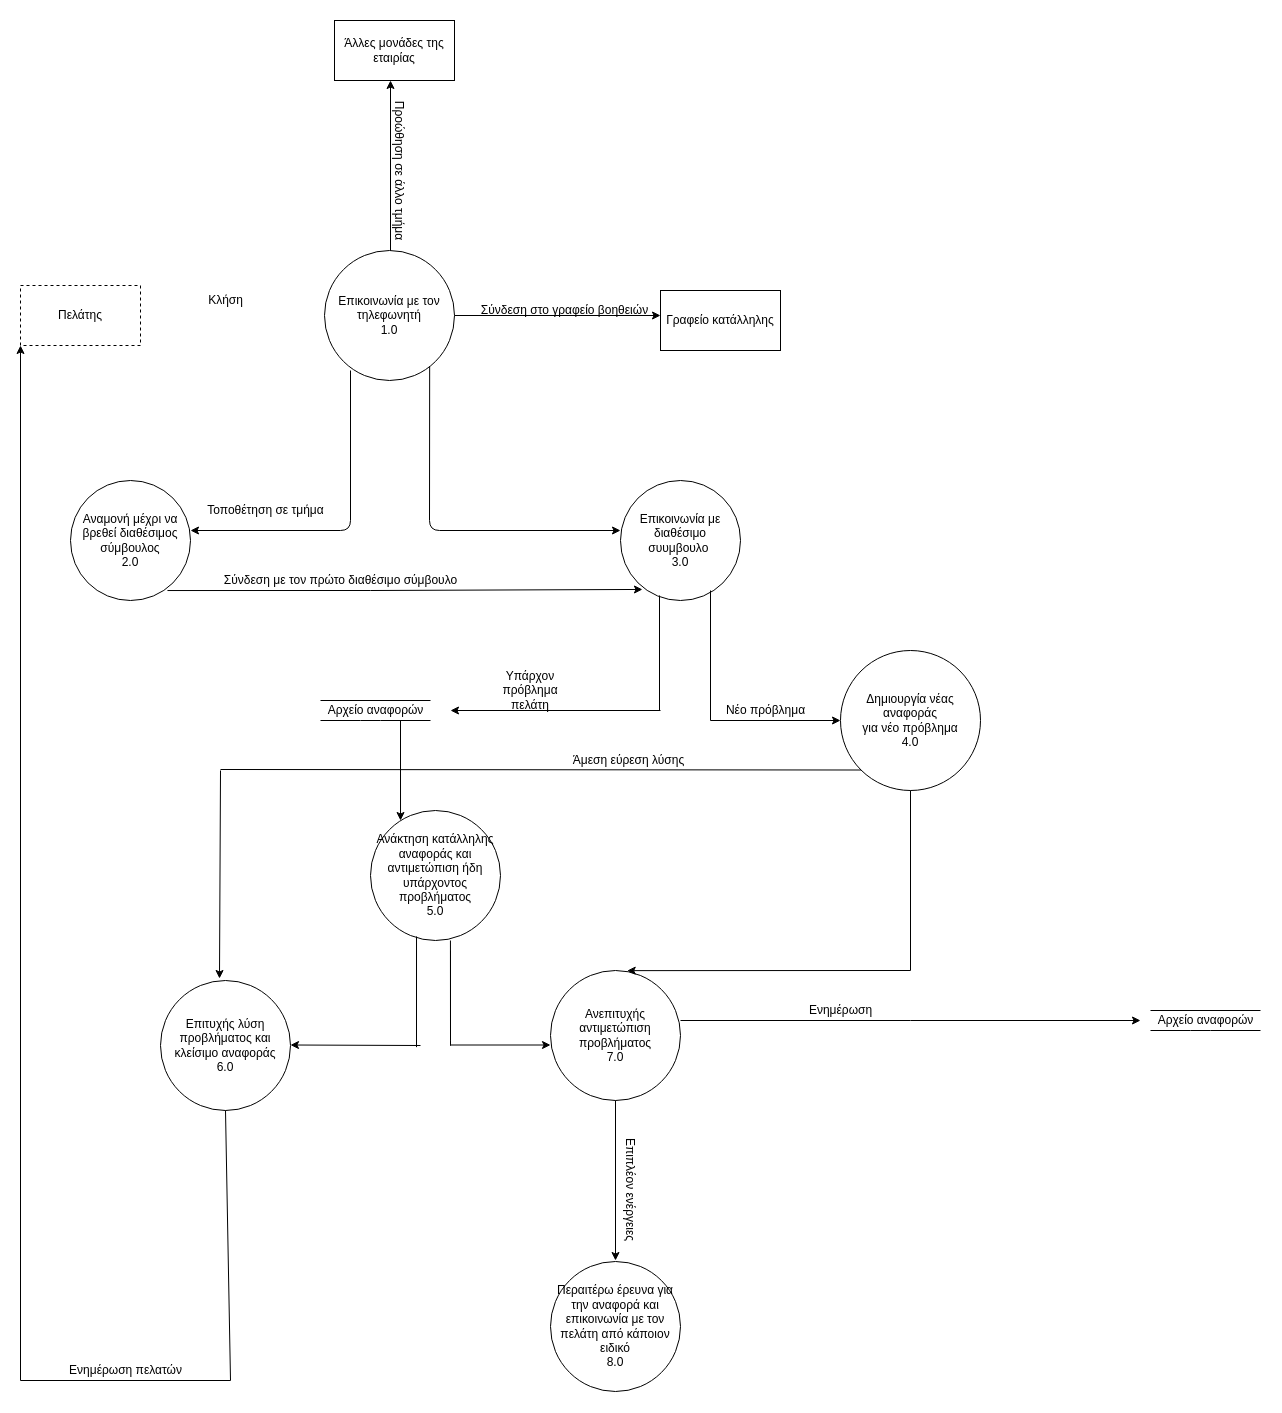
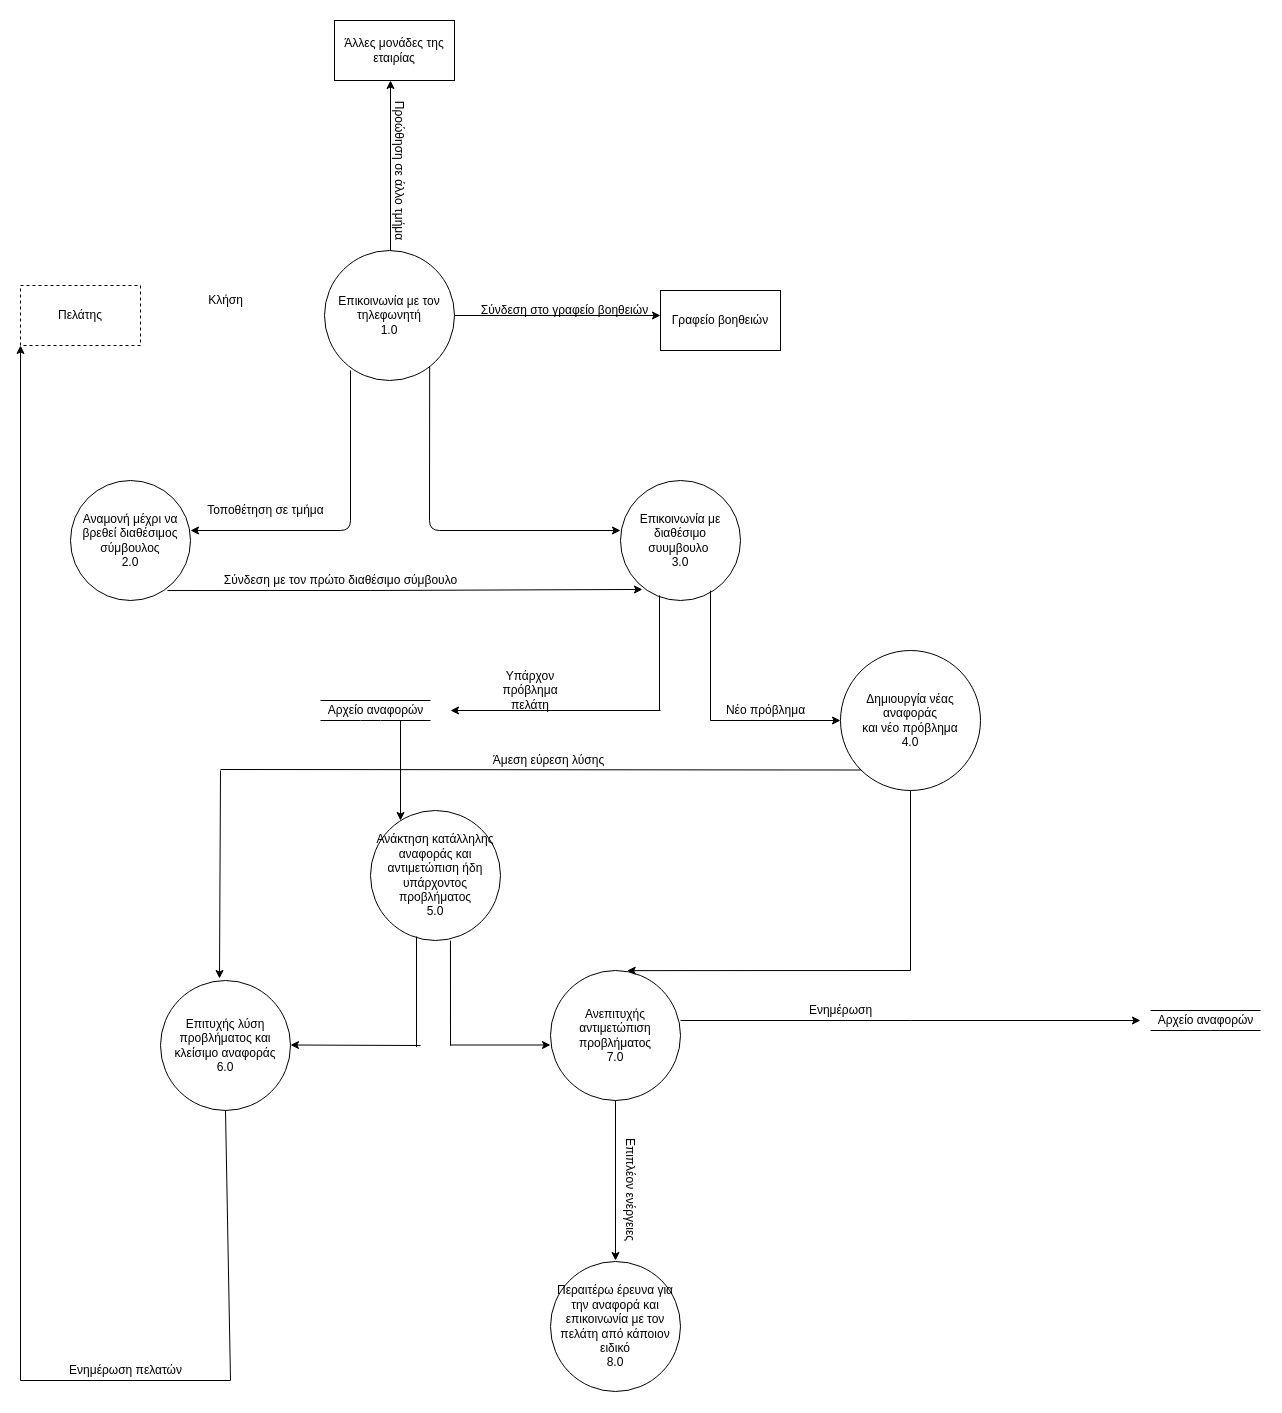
(721, 321) -> (721, 321)
(911, 721) -> (911, 721)
(629, 761) -> (549, 761)
